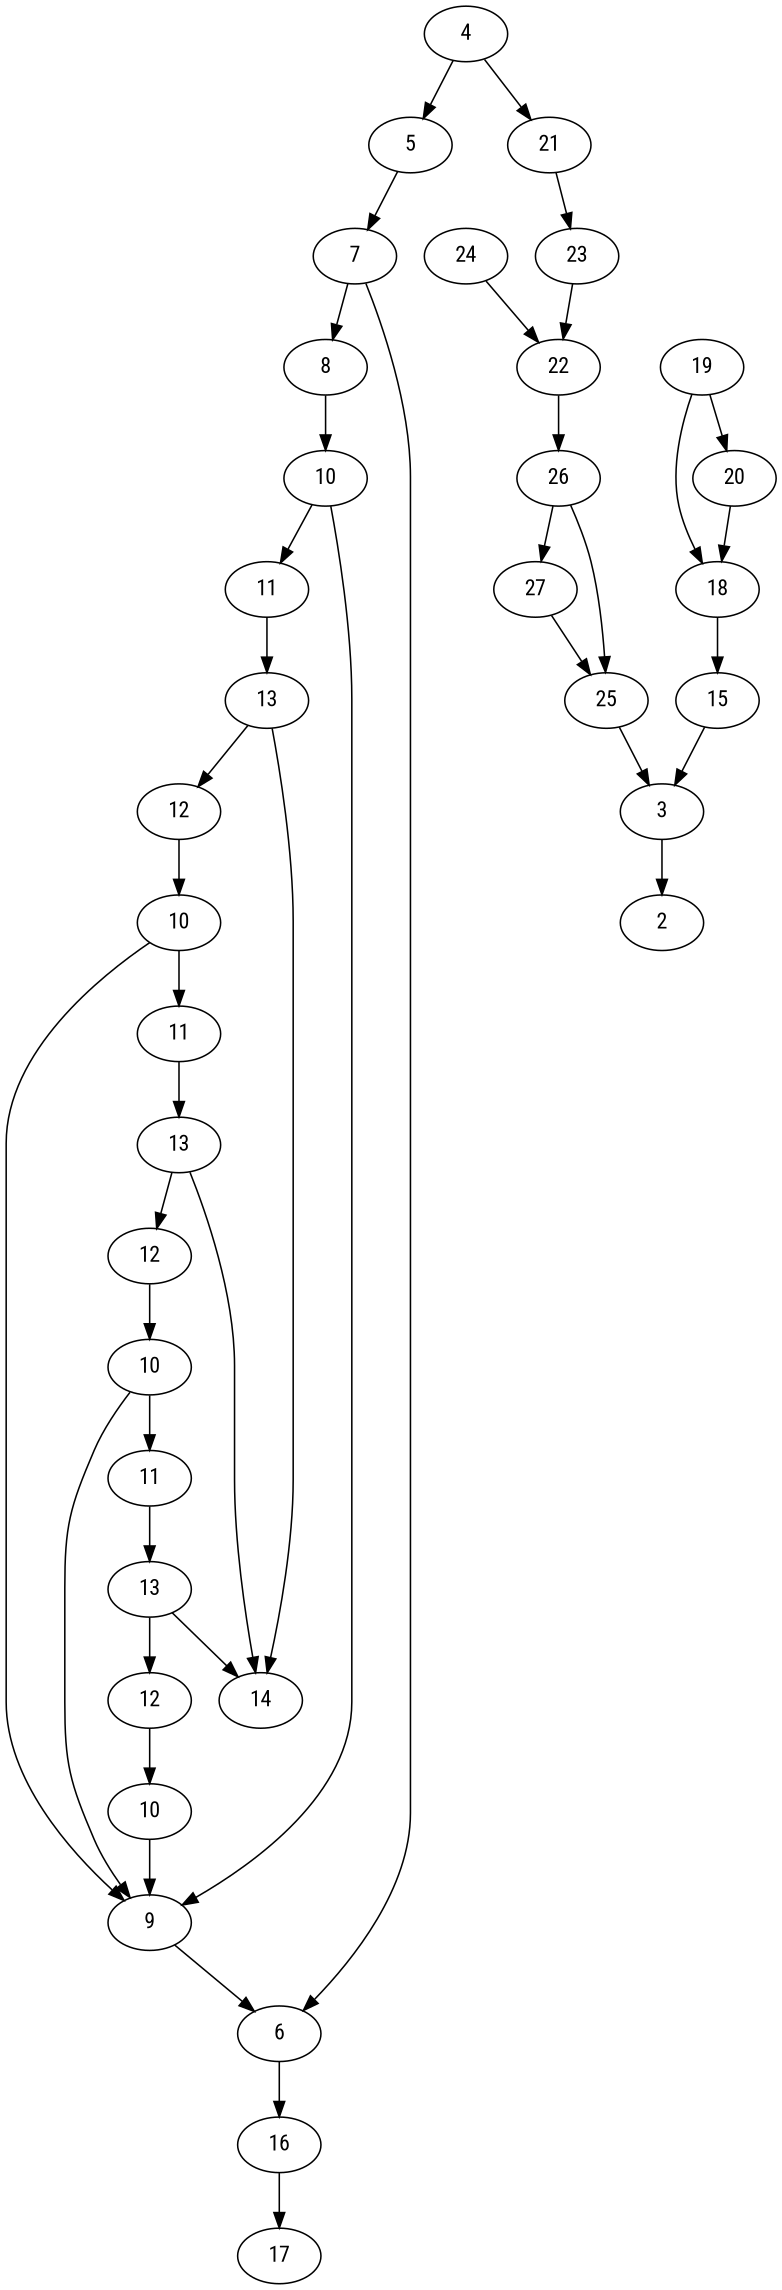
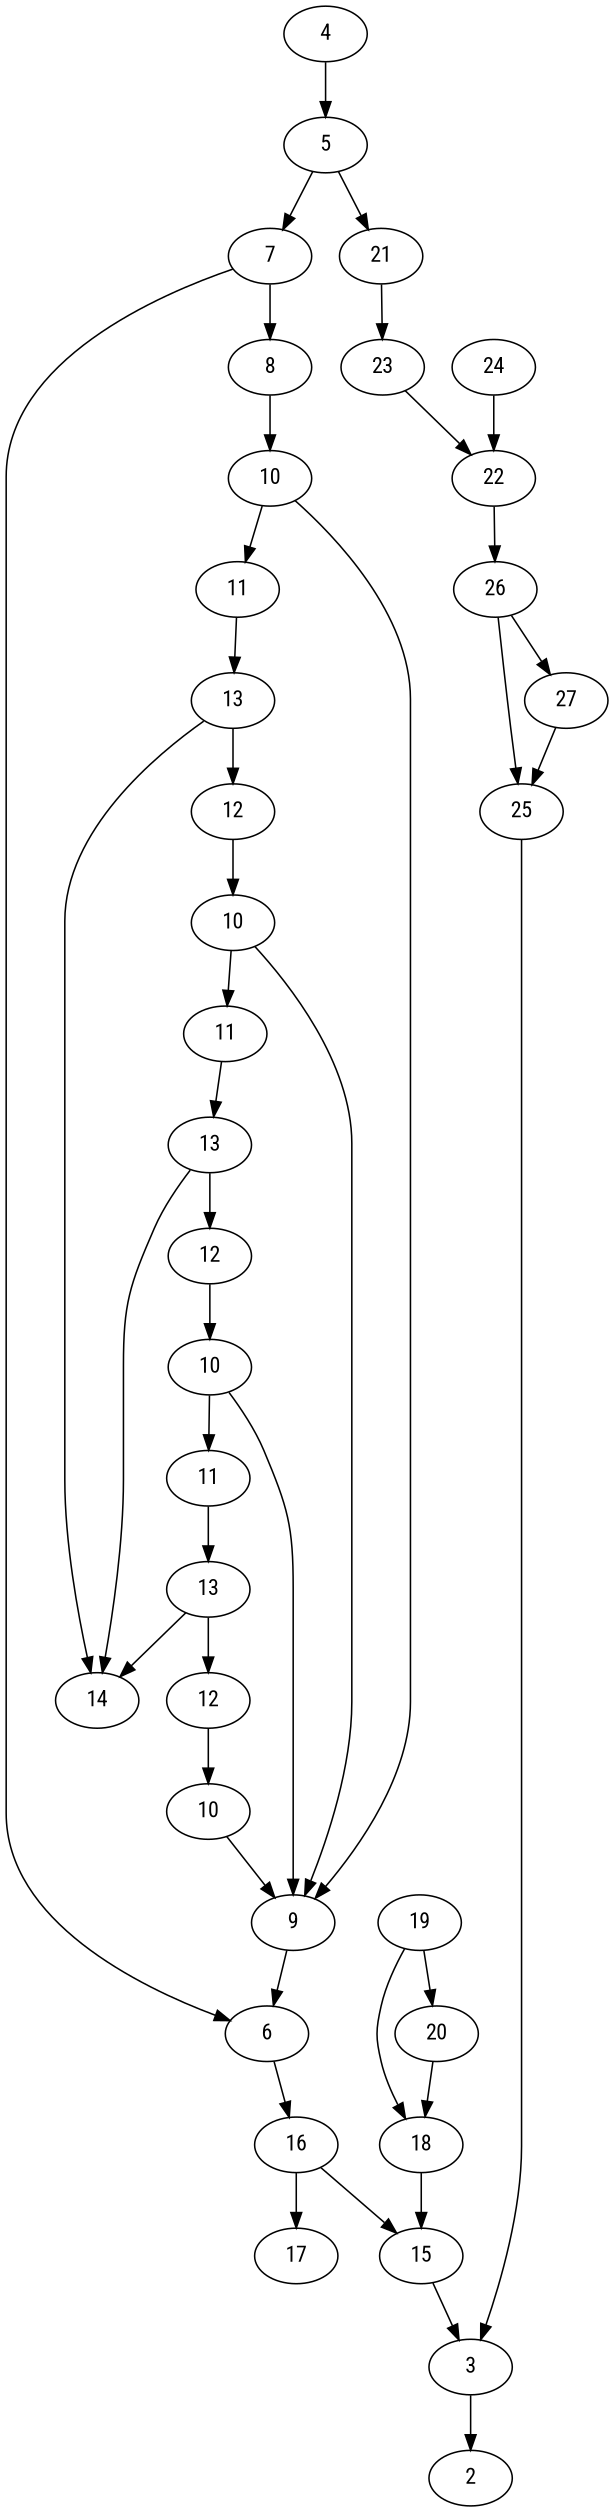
(503, 83) -> (350, 194)
none -> (353, 2195)
